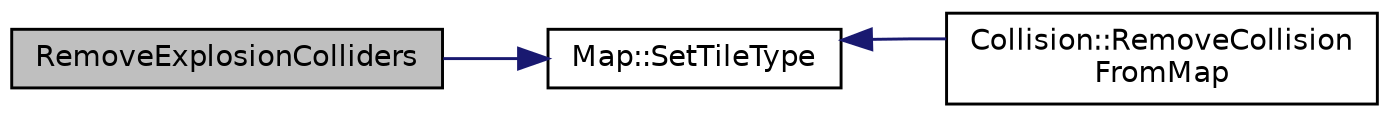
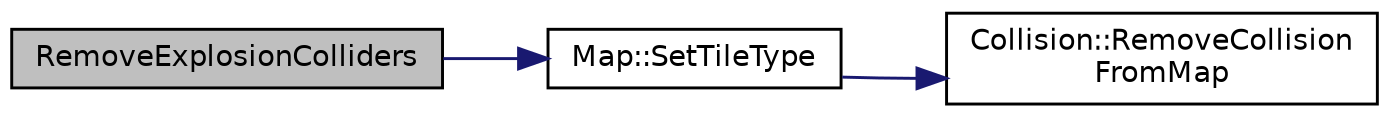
(909, 39) -> (879, 78)
